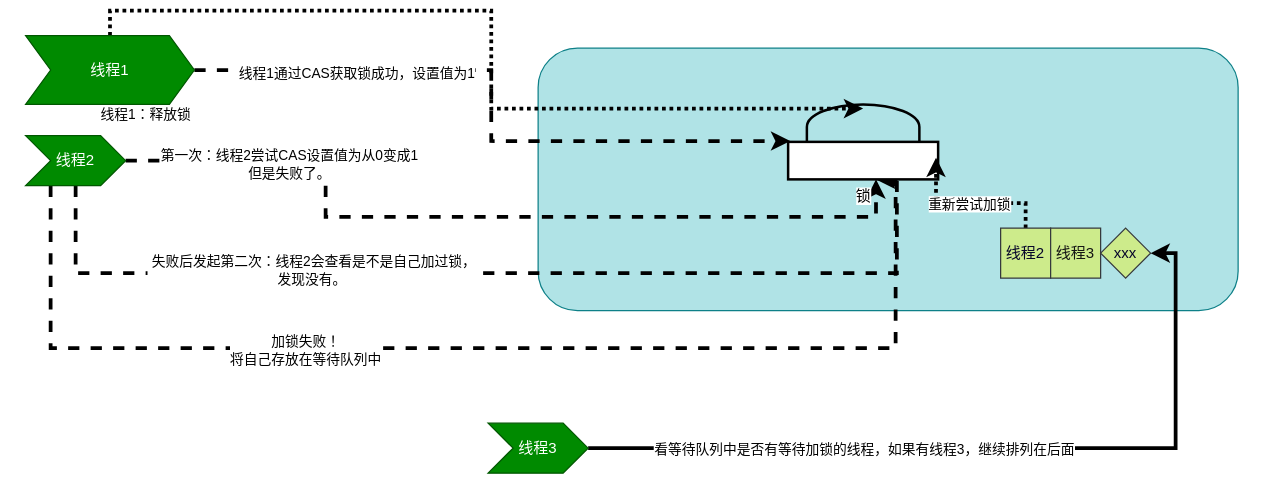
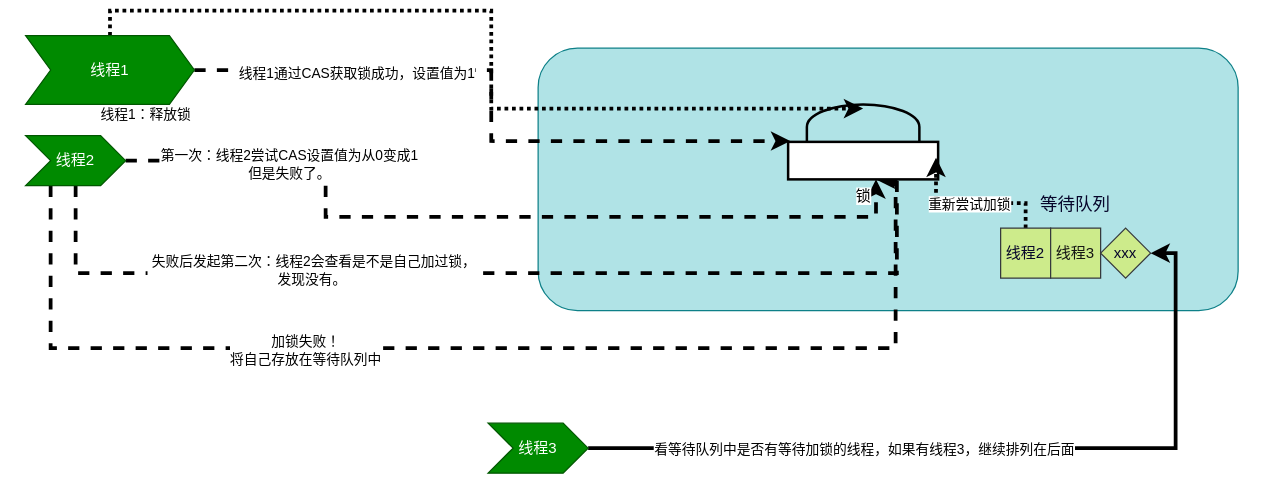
none -> (1076, 204)
